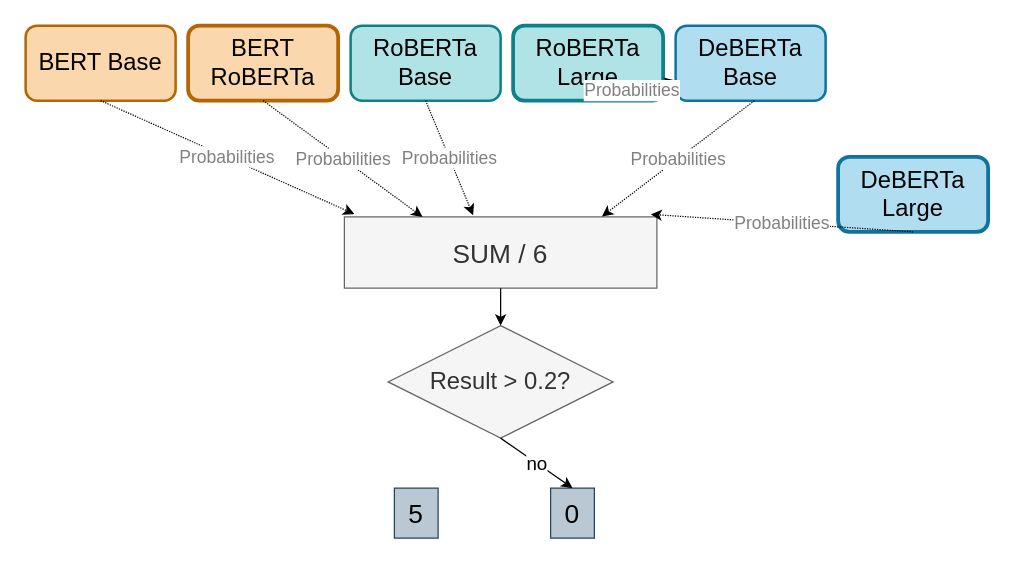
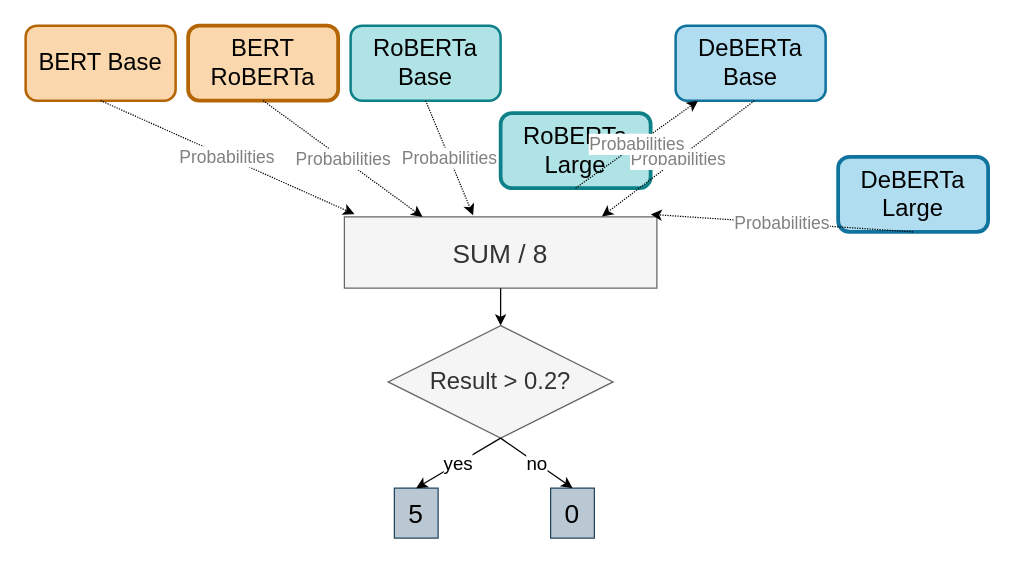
(588, 63) -> (576, 151)
(501, 253) -> (501, 253)
none -> (461, 462)
